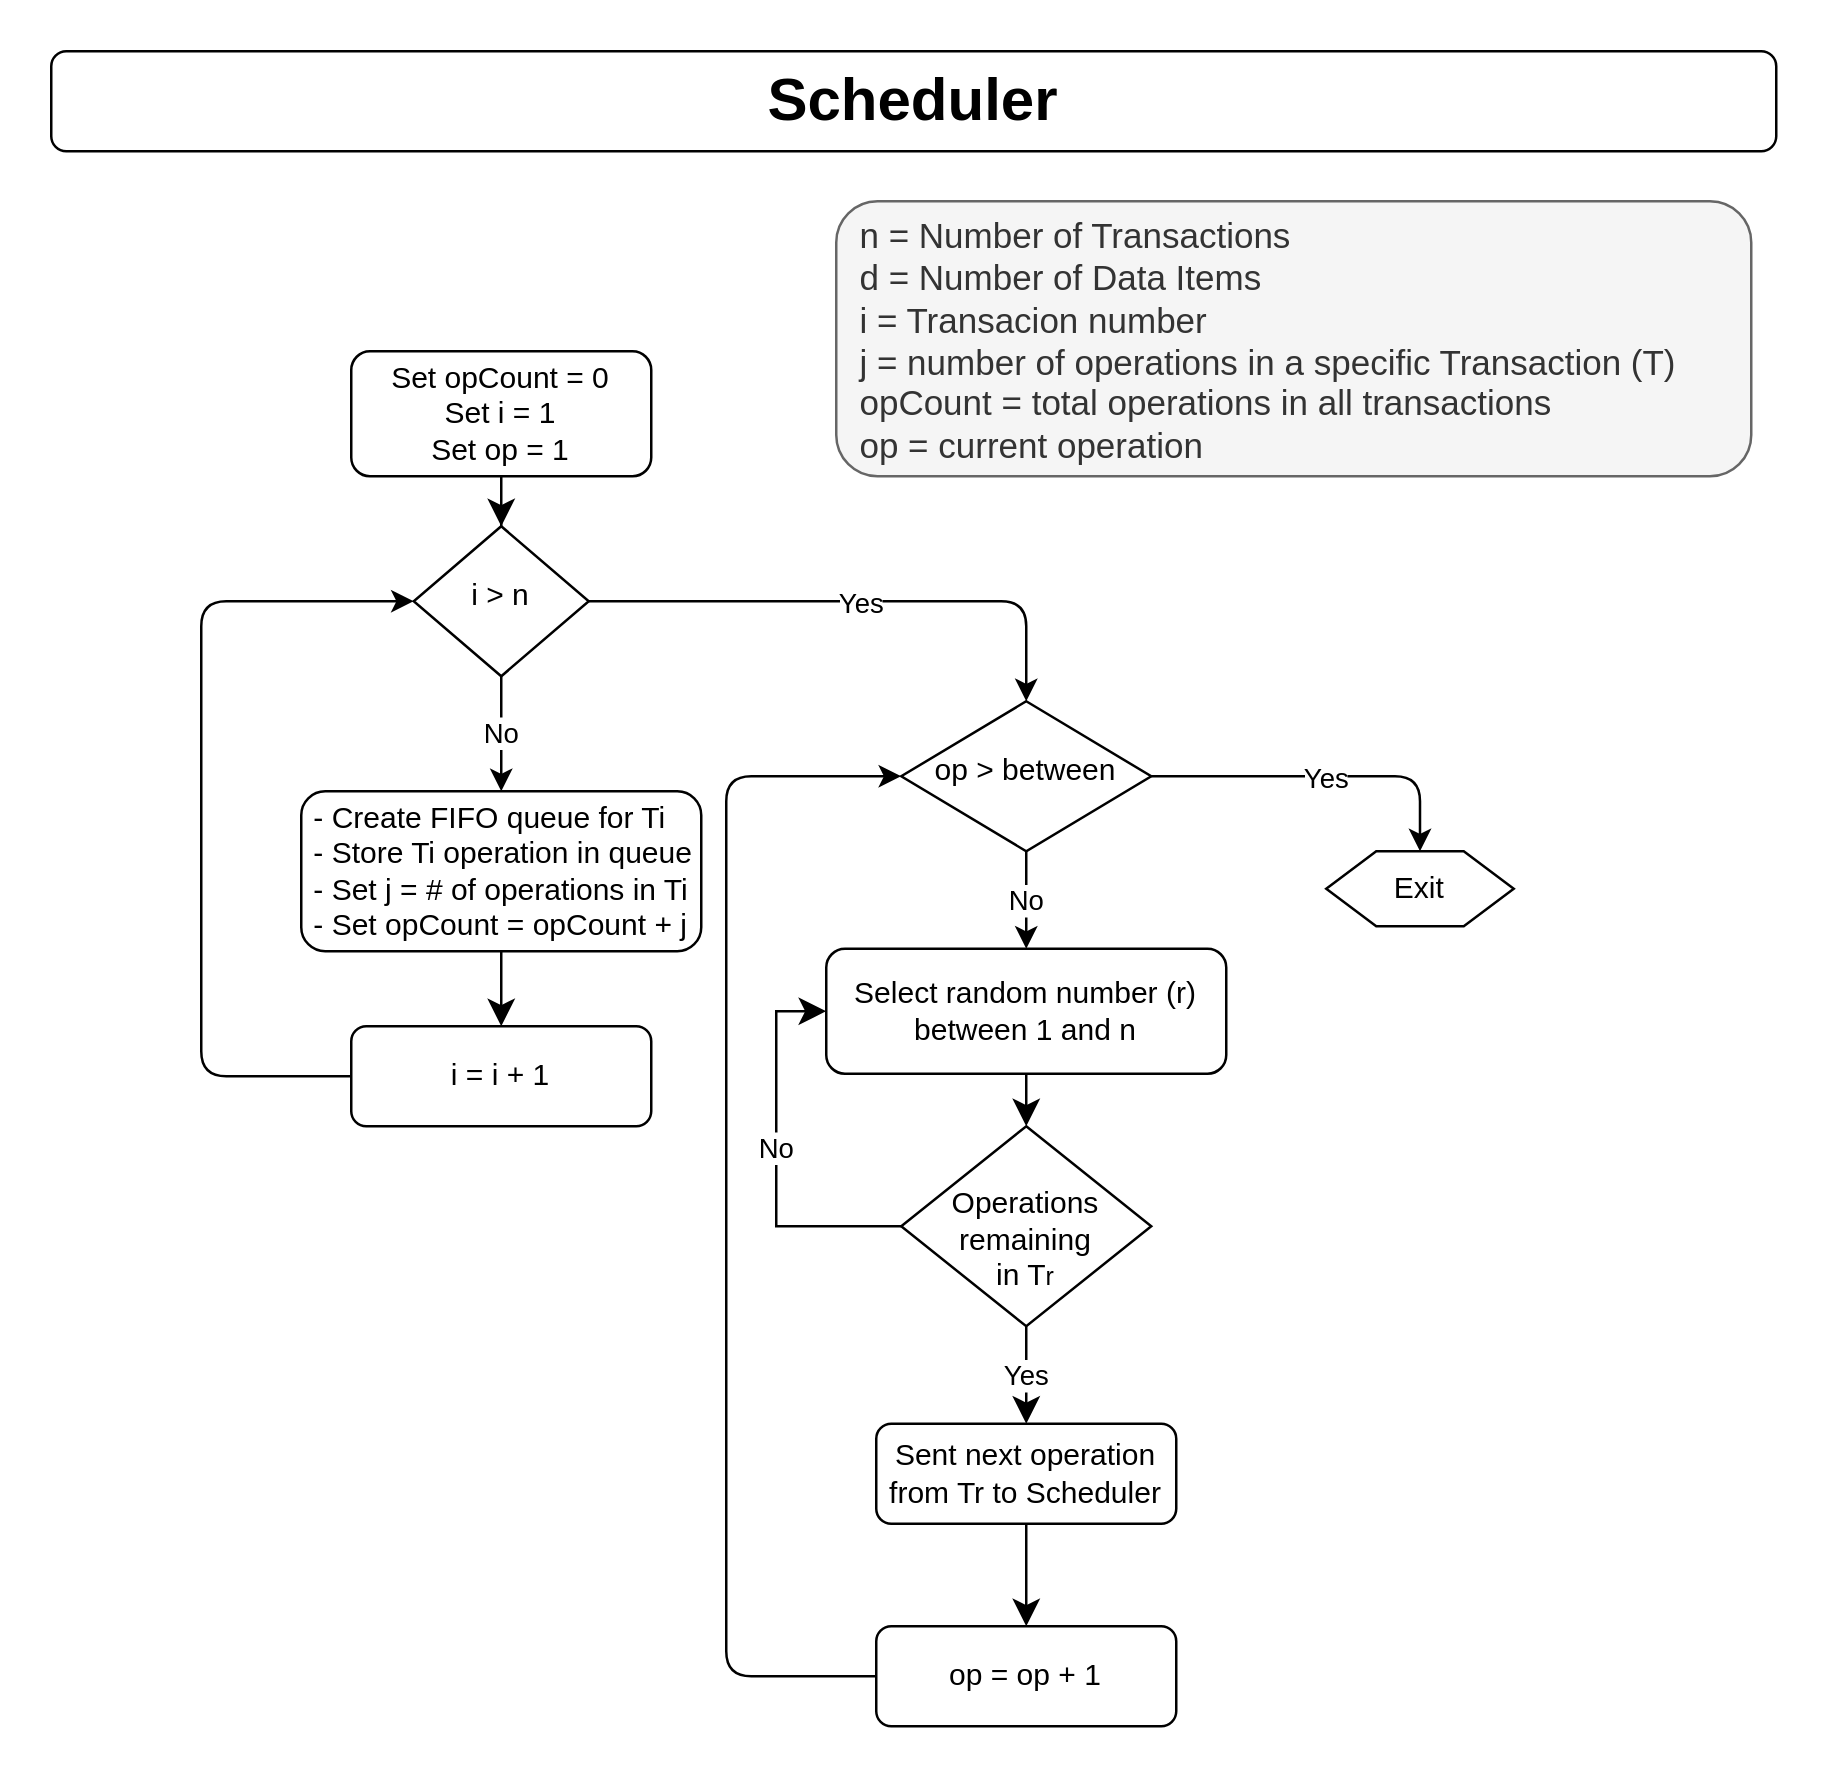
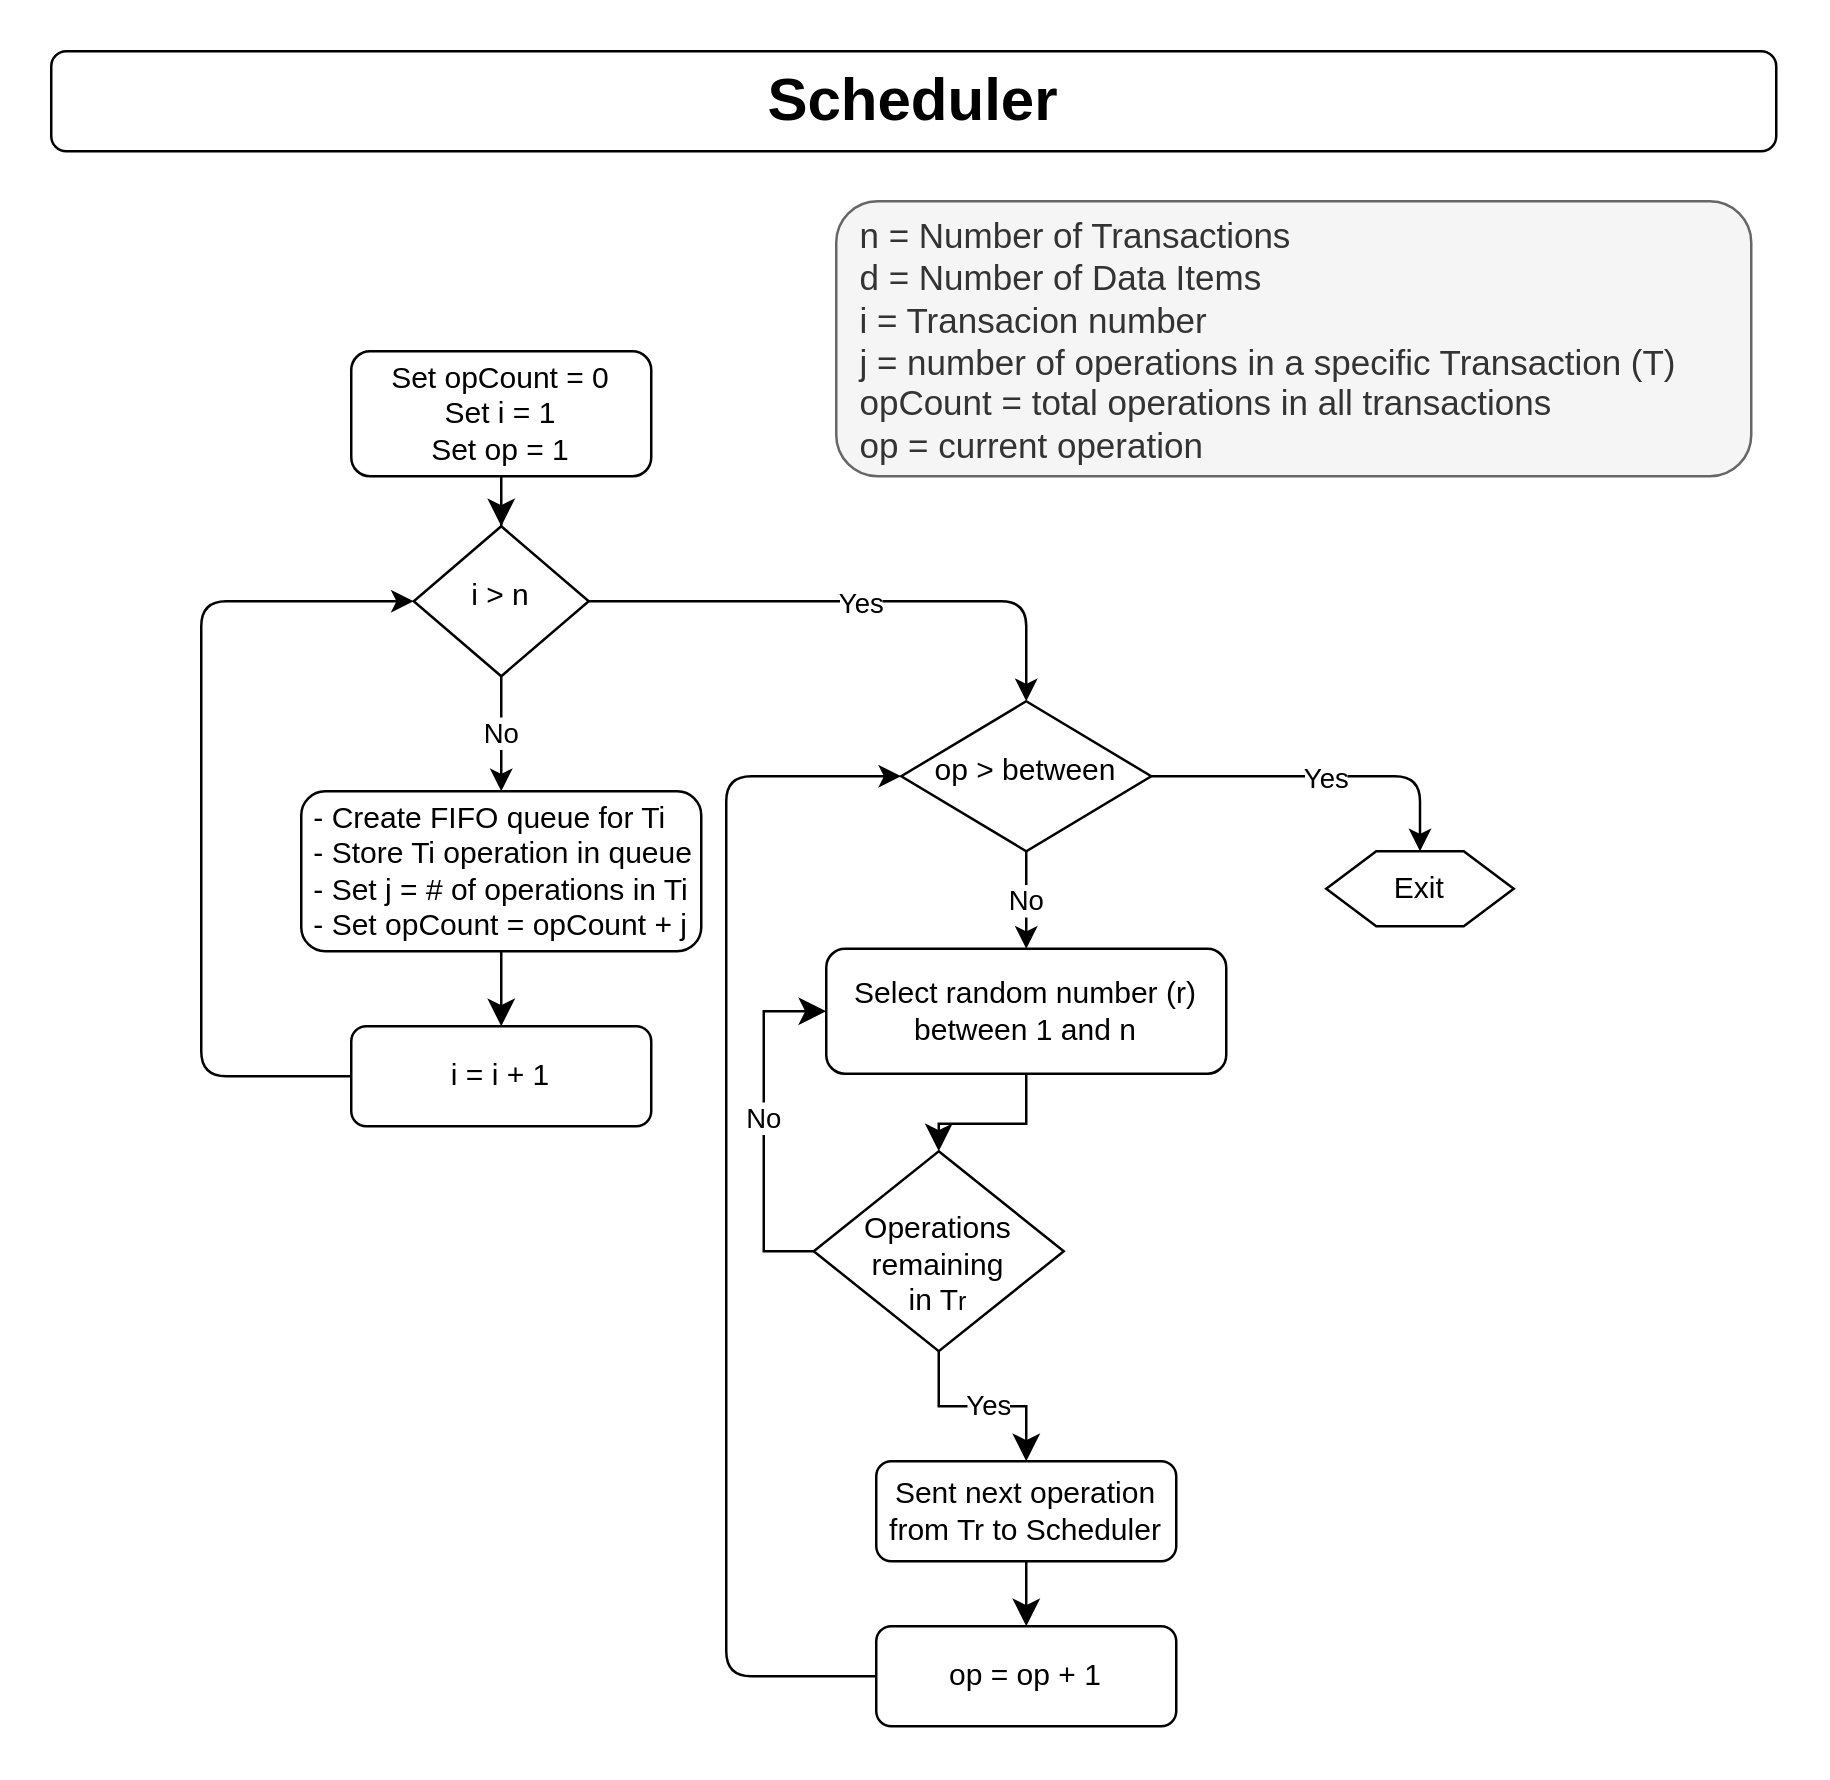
(1026, 1226) -> (939, 1251)
(1026, 1474) -> (1026, 1511)
